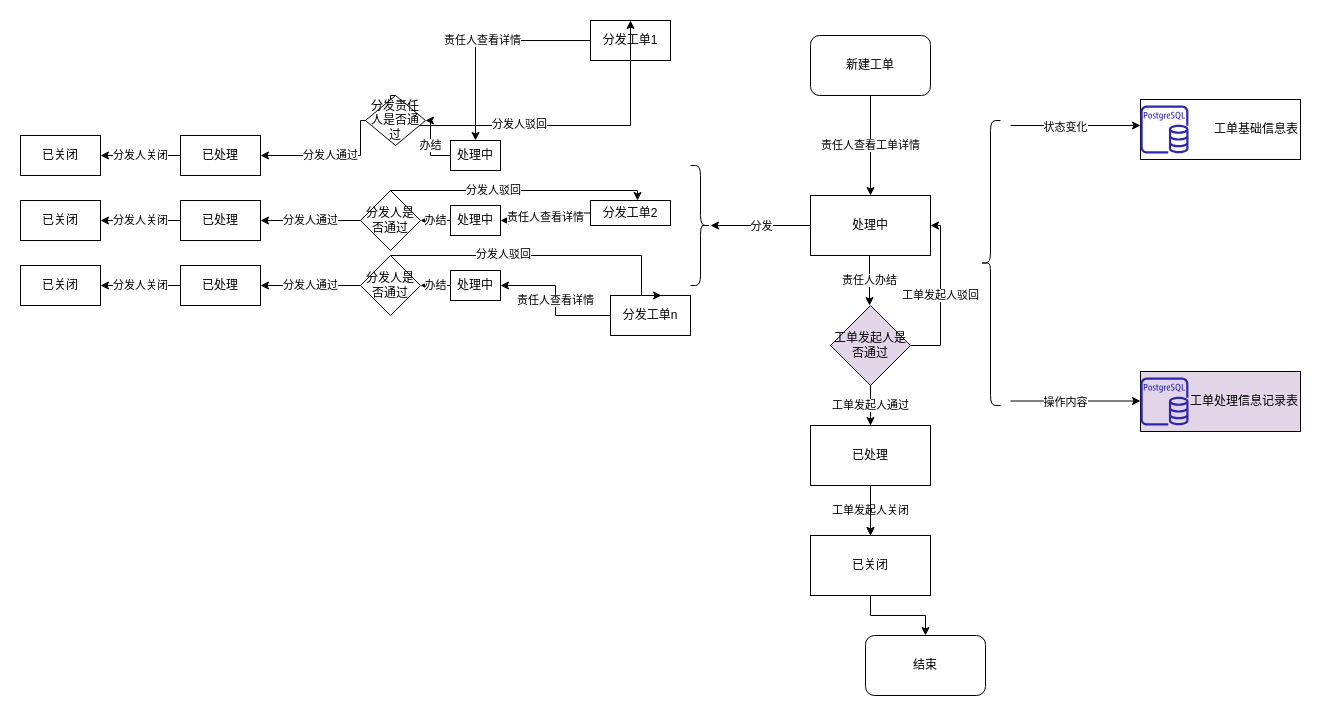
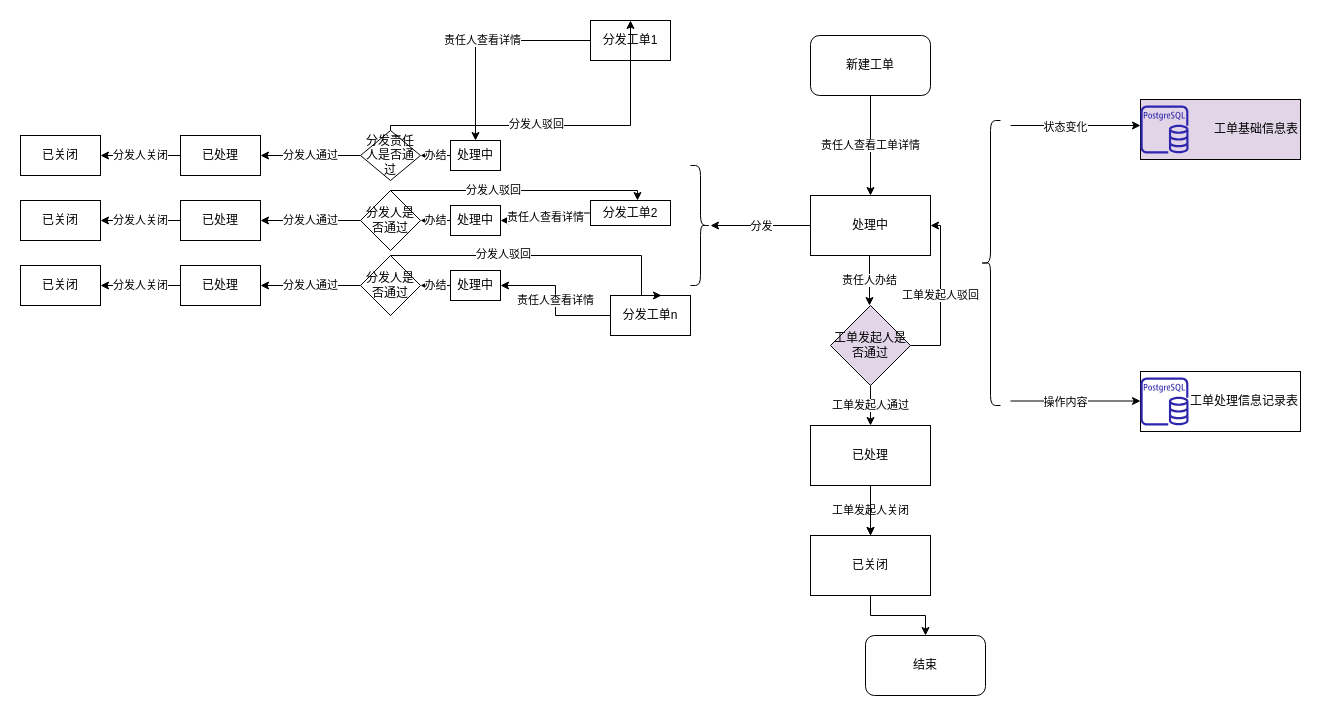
(396, 121) -> (391, 156)
(1221, 130) -> (1221, 130)
(1221, 402) -> (1221, 402)
